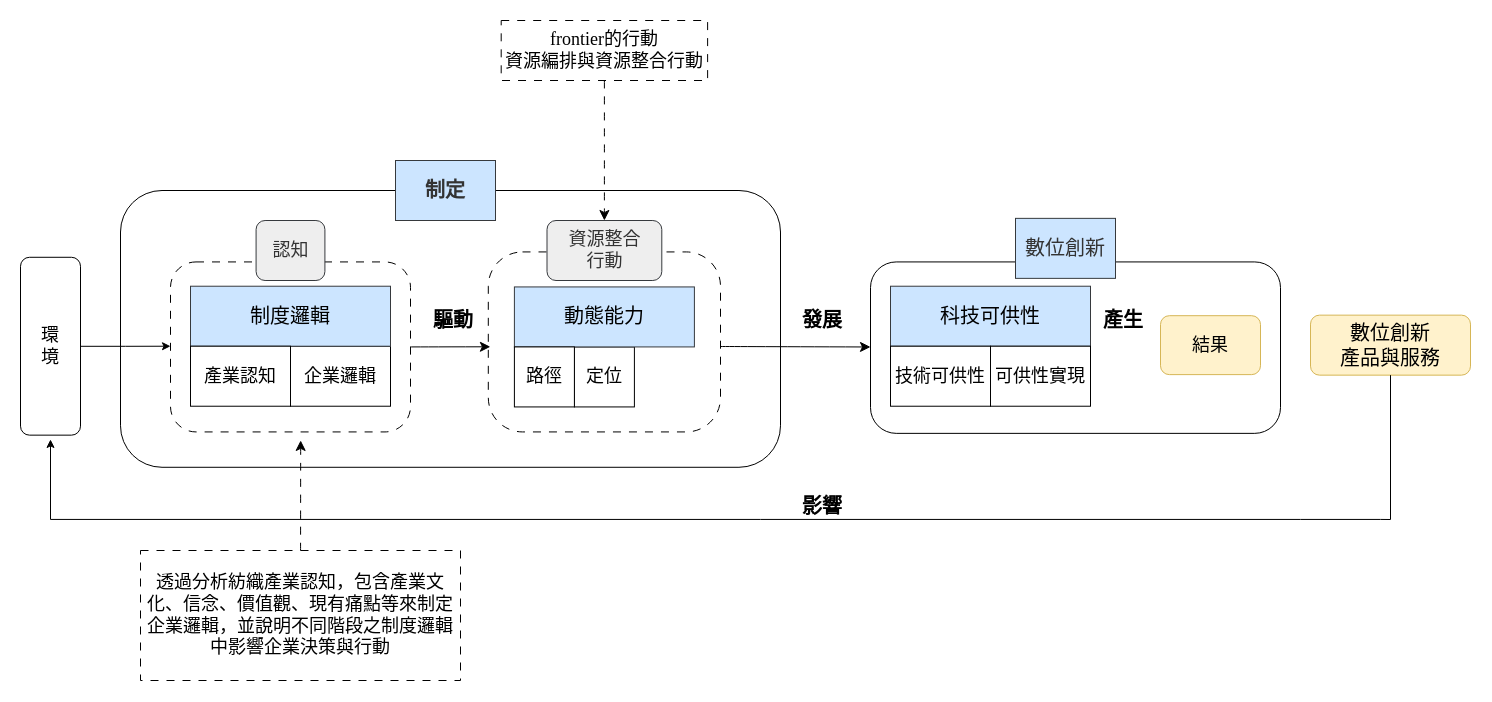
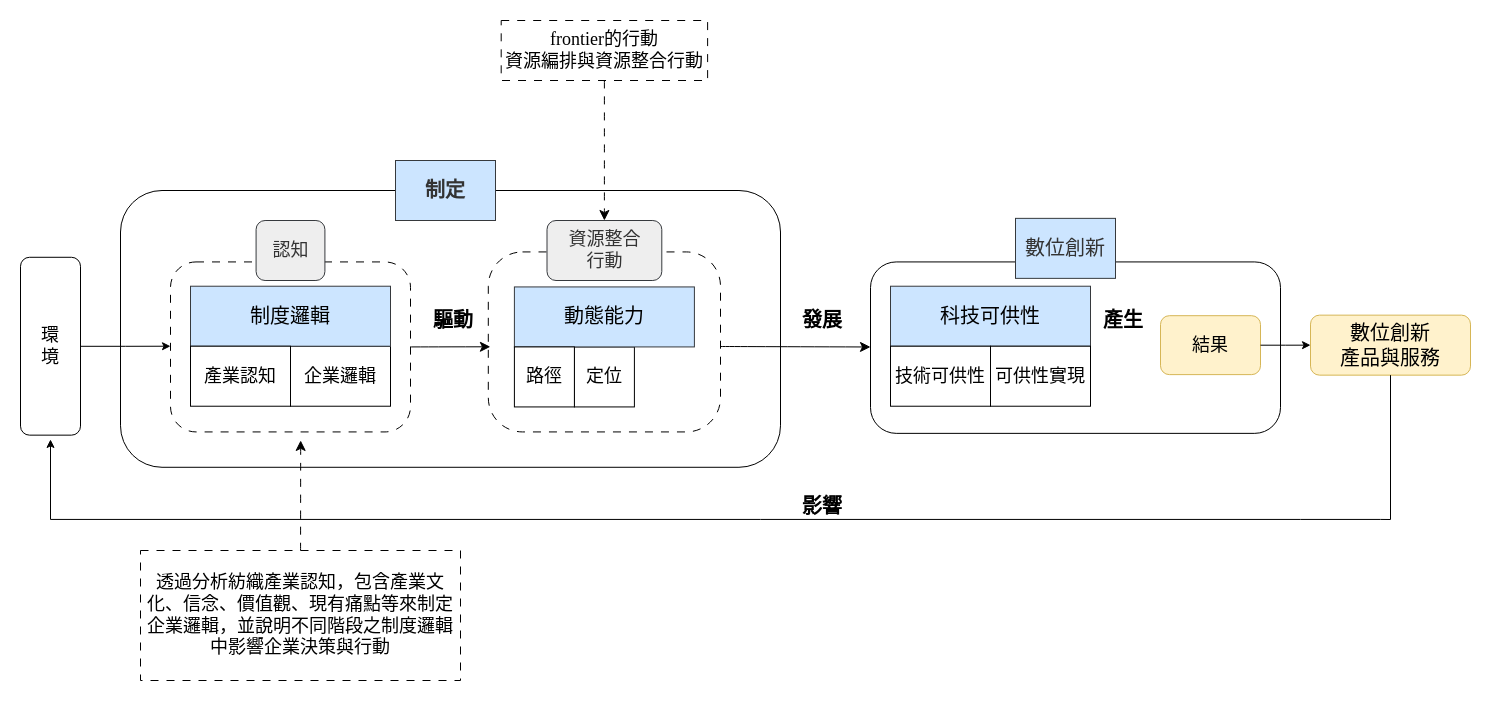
none -> (1282, 345)
